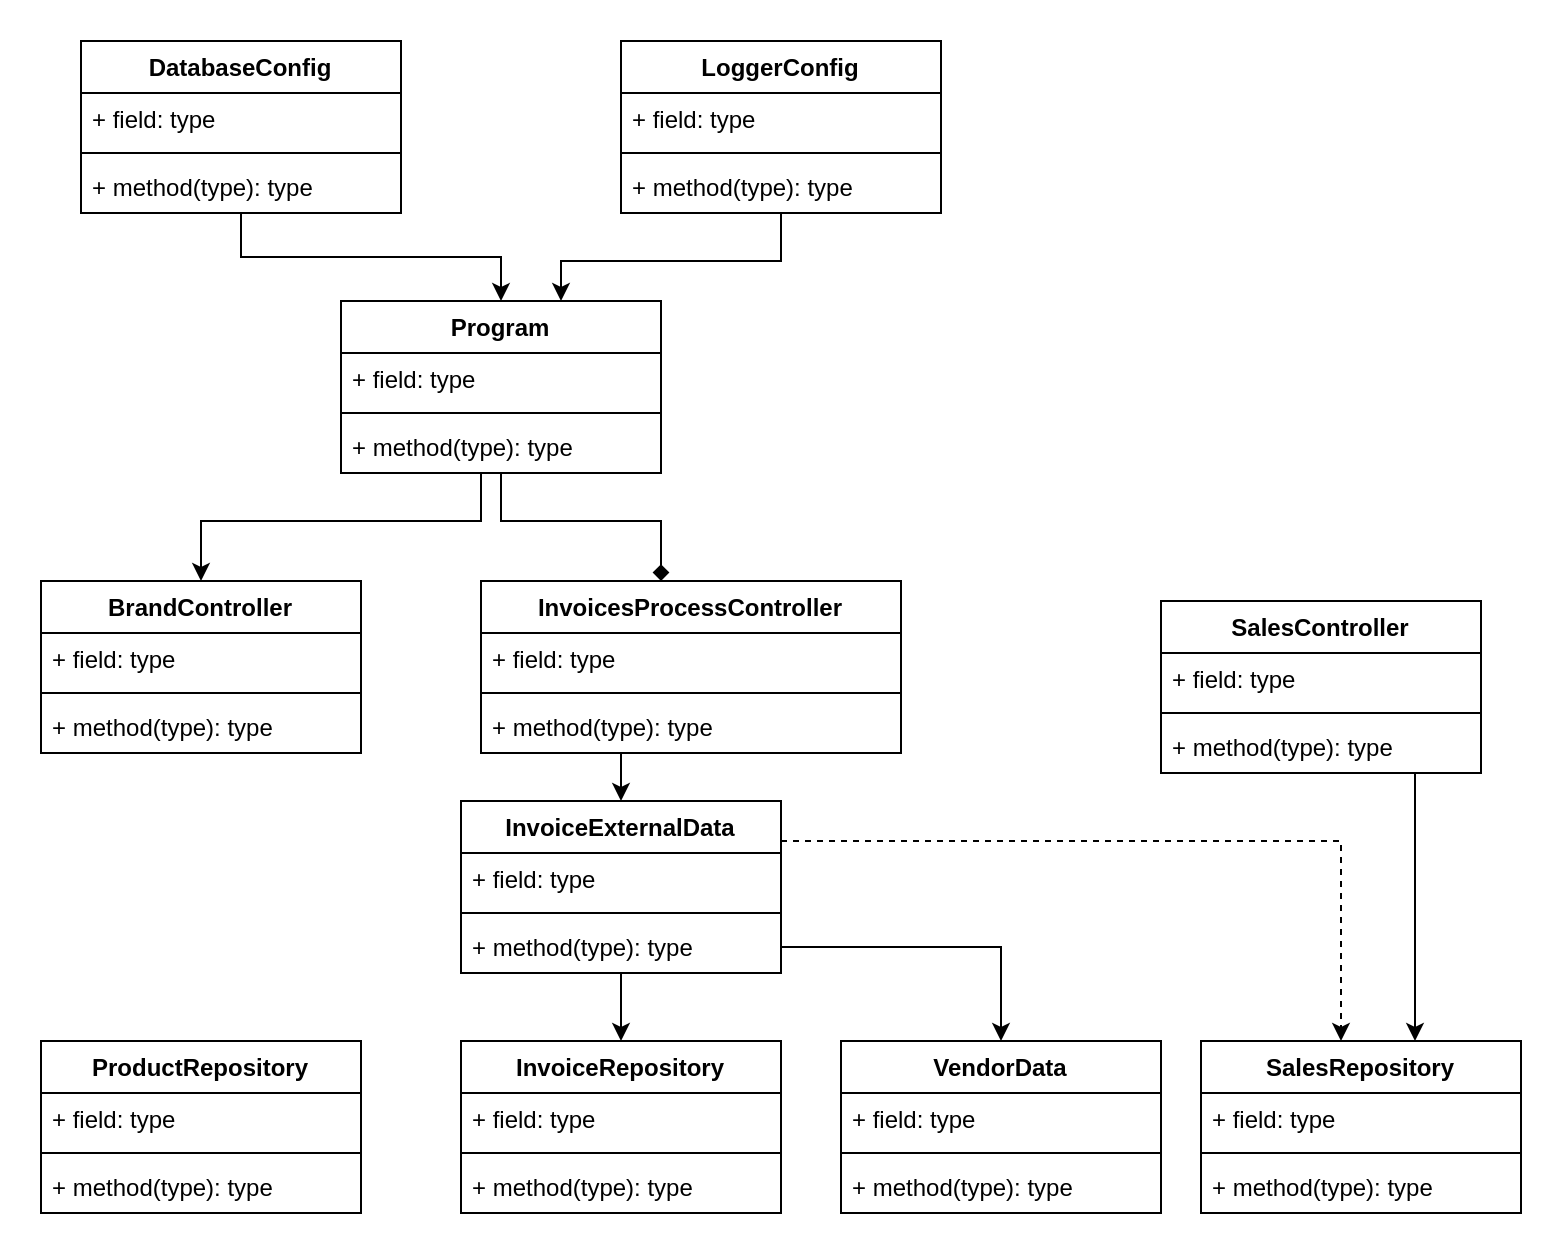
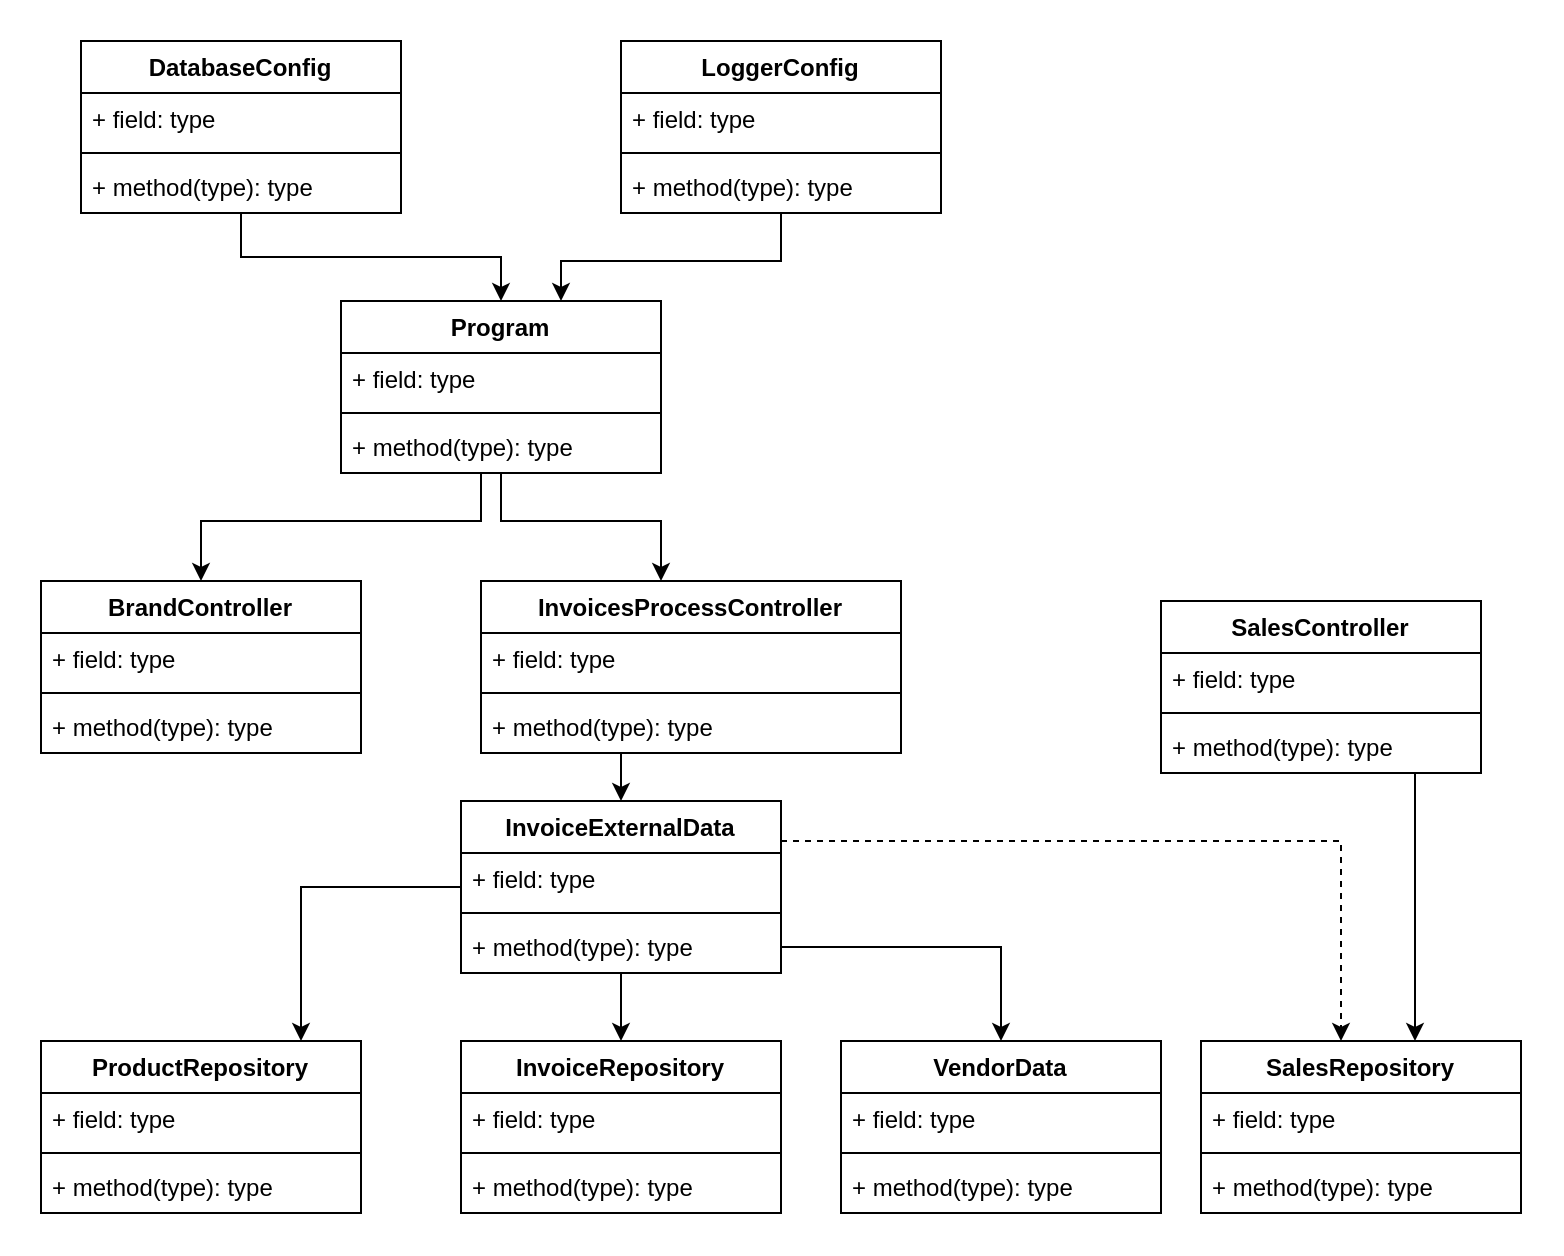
(661, 565) -> (661, 566)
none -> (309, 887)
